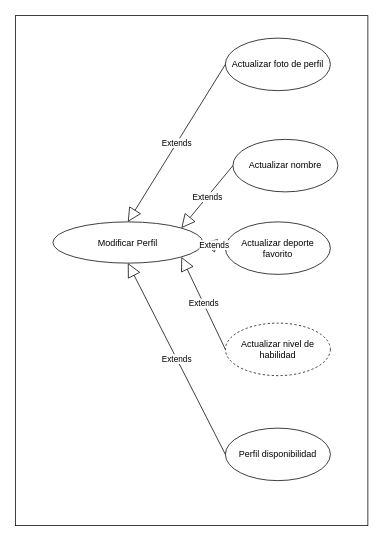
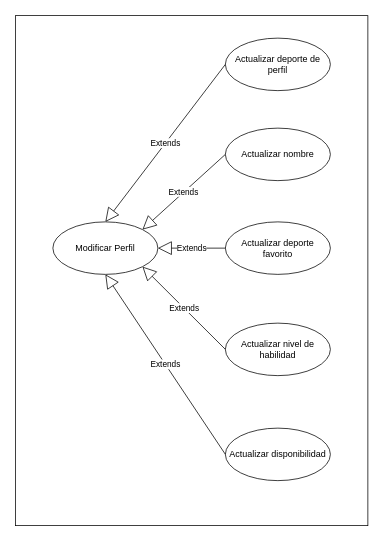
(278, 64) -> (278, 64)
(285, 165) -> (278, 154)
(128, 242) -> (105, 248)
(278, 349) -> (278, 349)
(278, 454) -> (278, 454)
